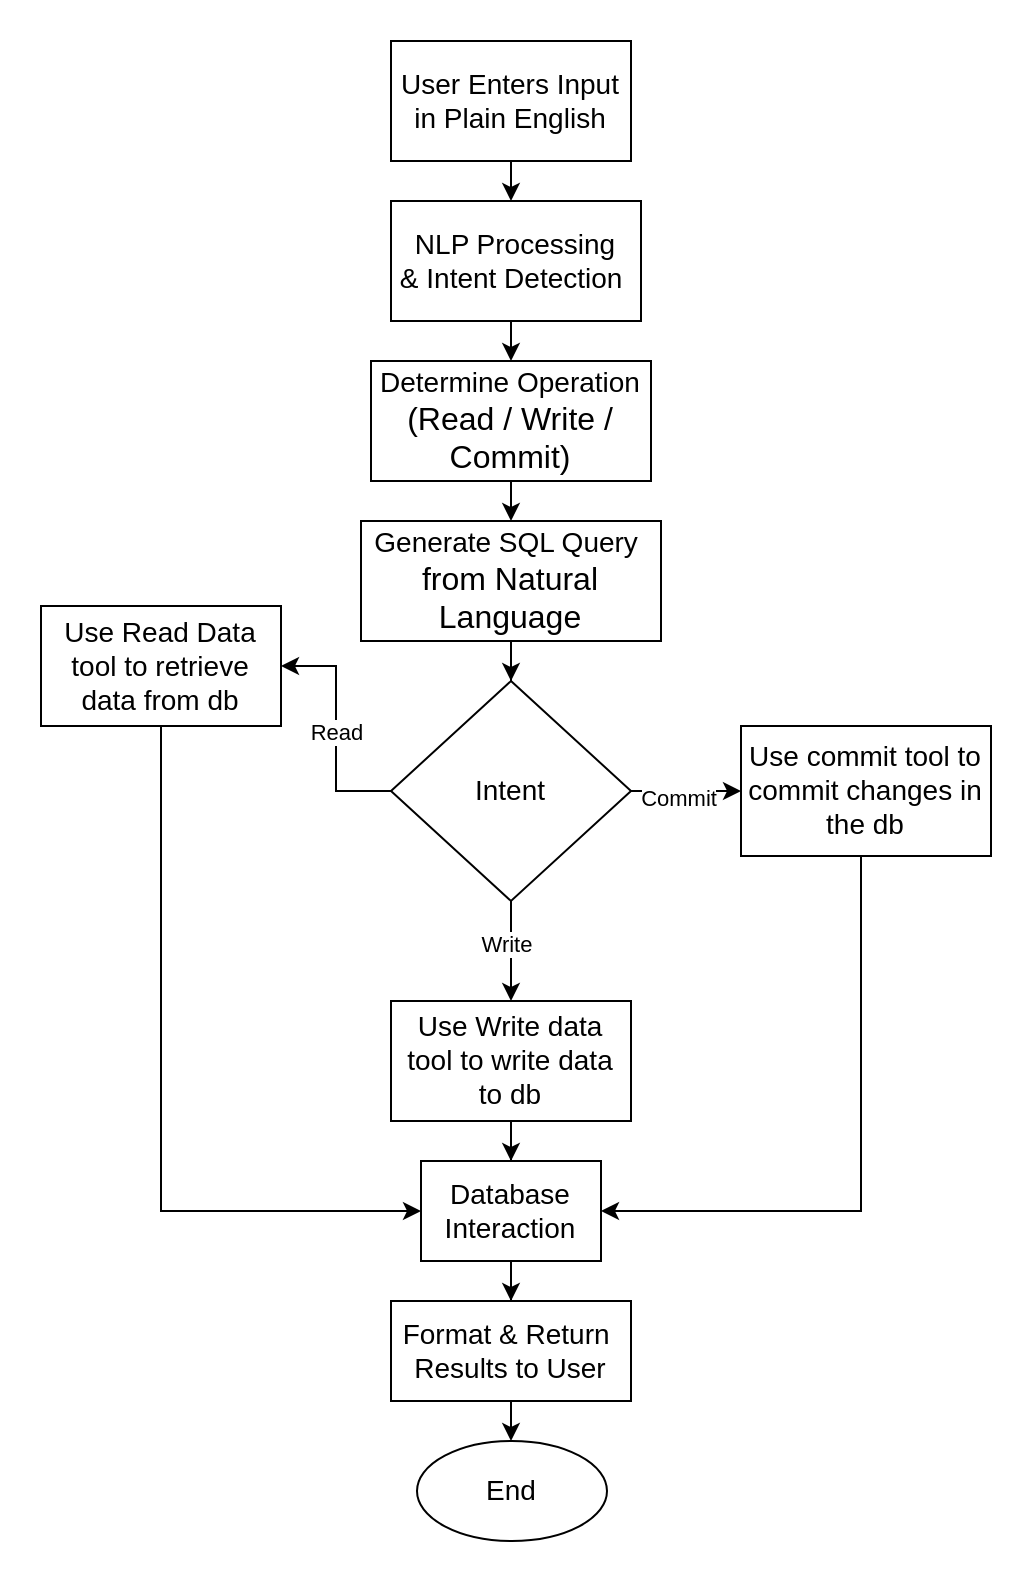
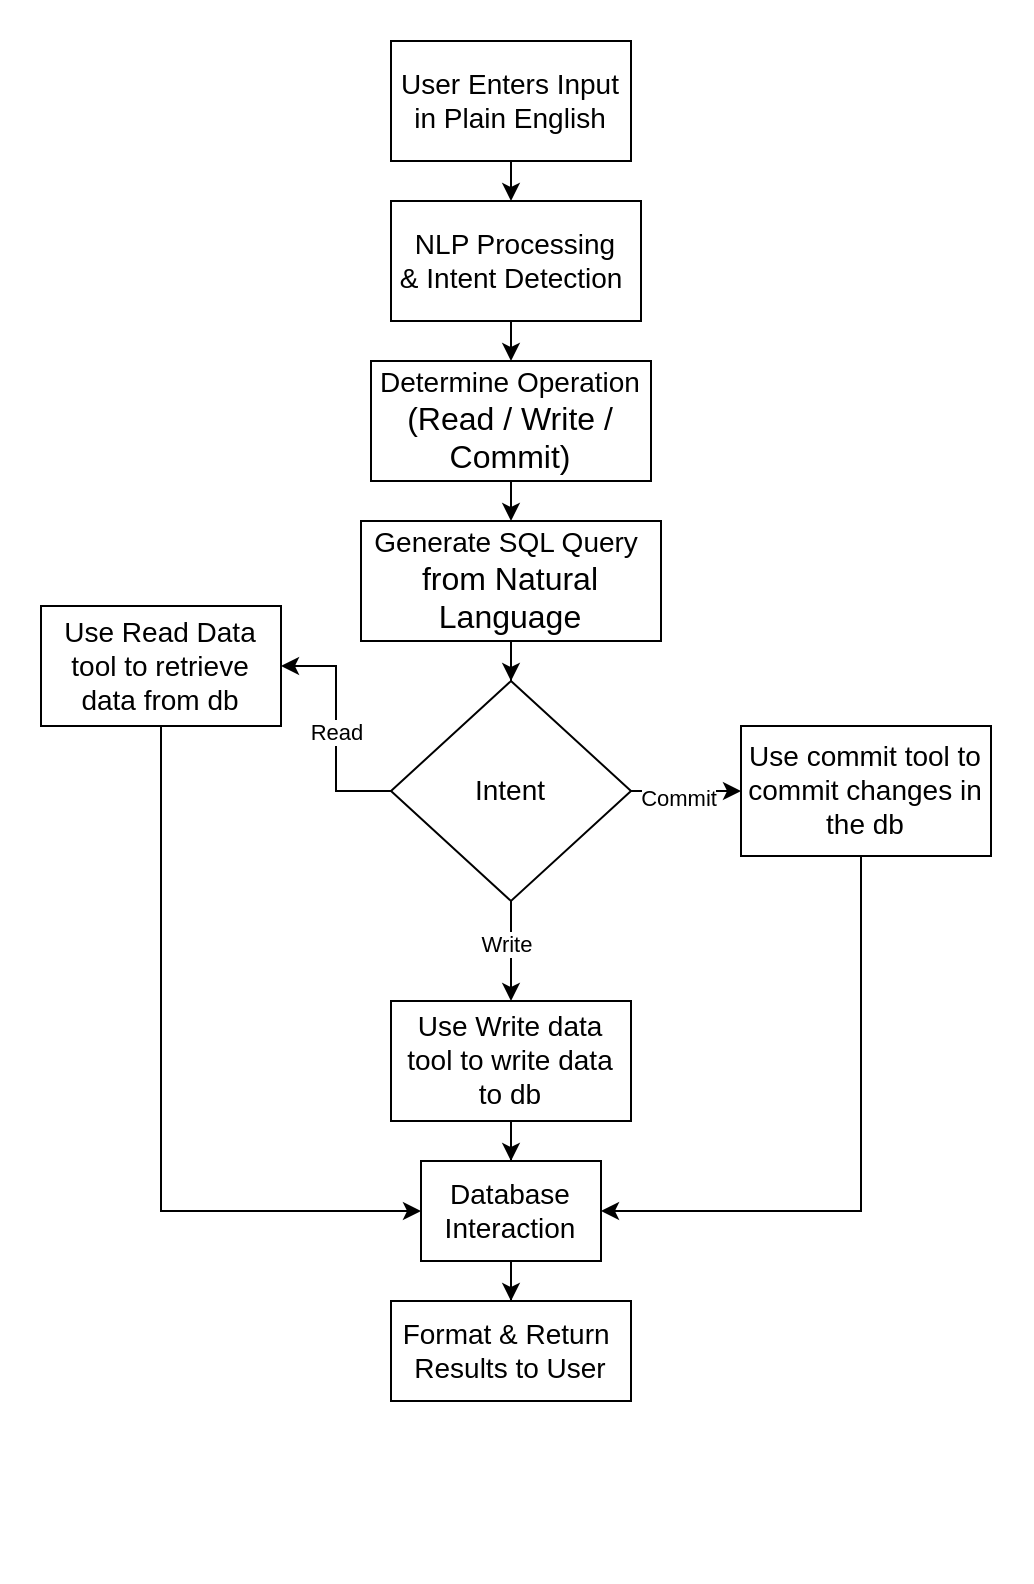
(511, 1414) -> none
(512, 1491) -> none
